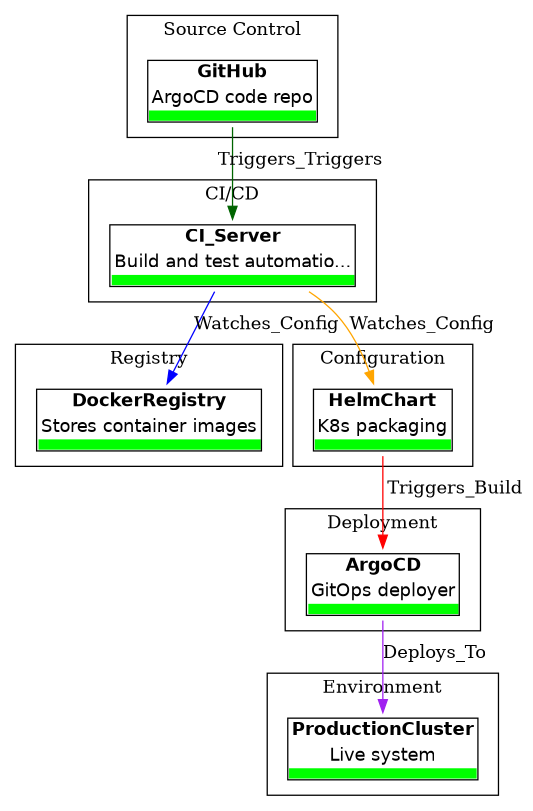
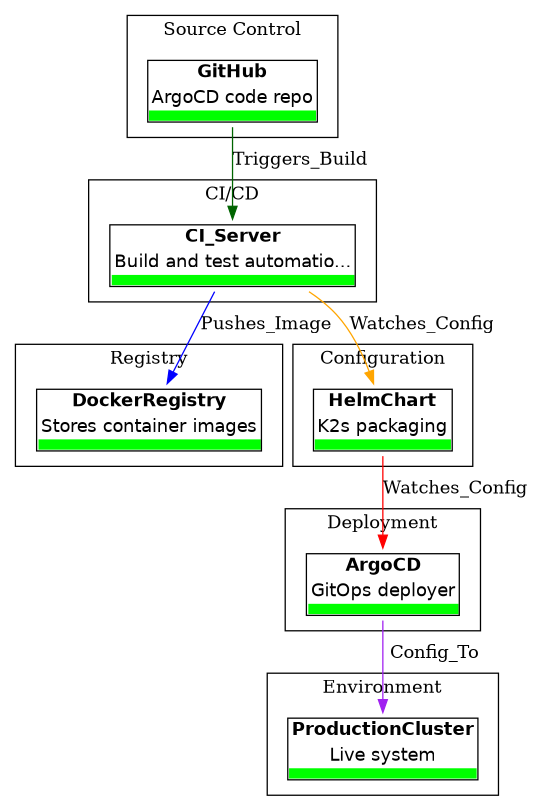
(301, 160) -> (301, 160)
(267, 324) -> (267, 324)
(383, 427) -> (383, 427)
(455, 489) -> (455, 489)
(435, 653) -> (435, 653)
